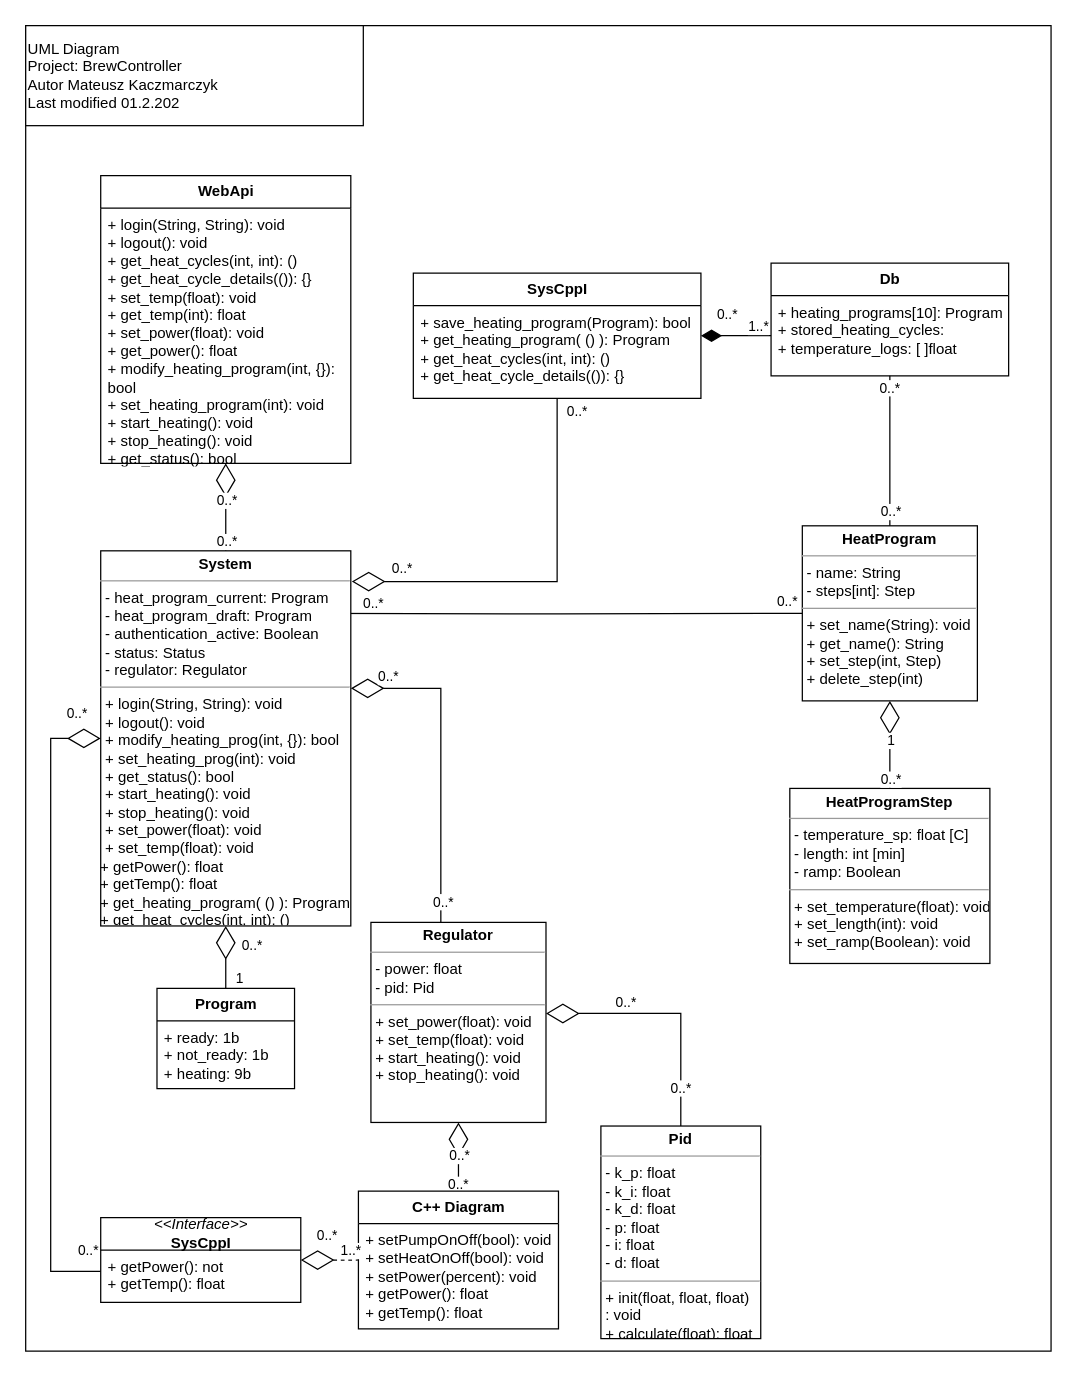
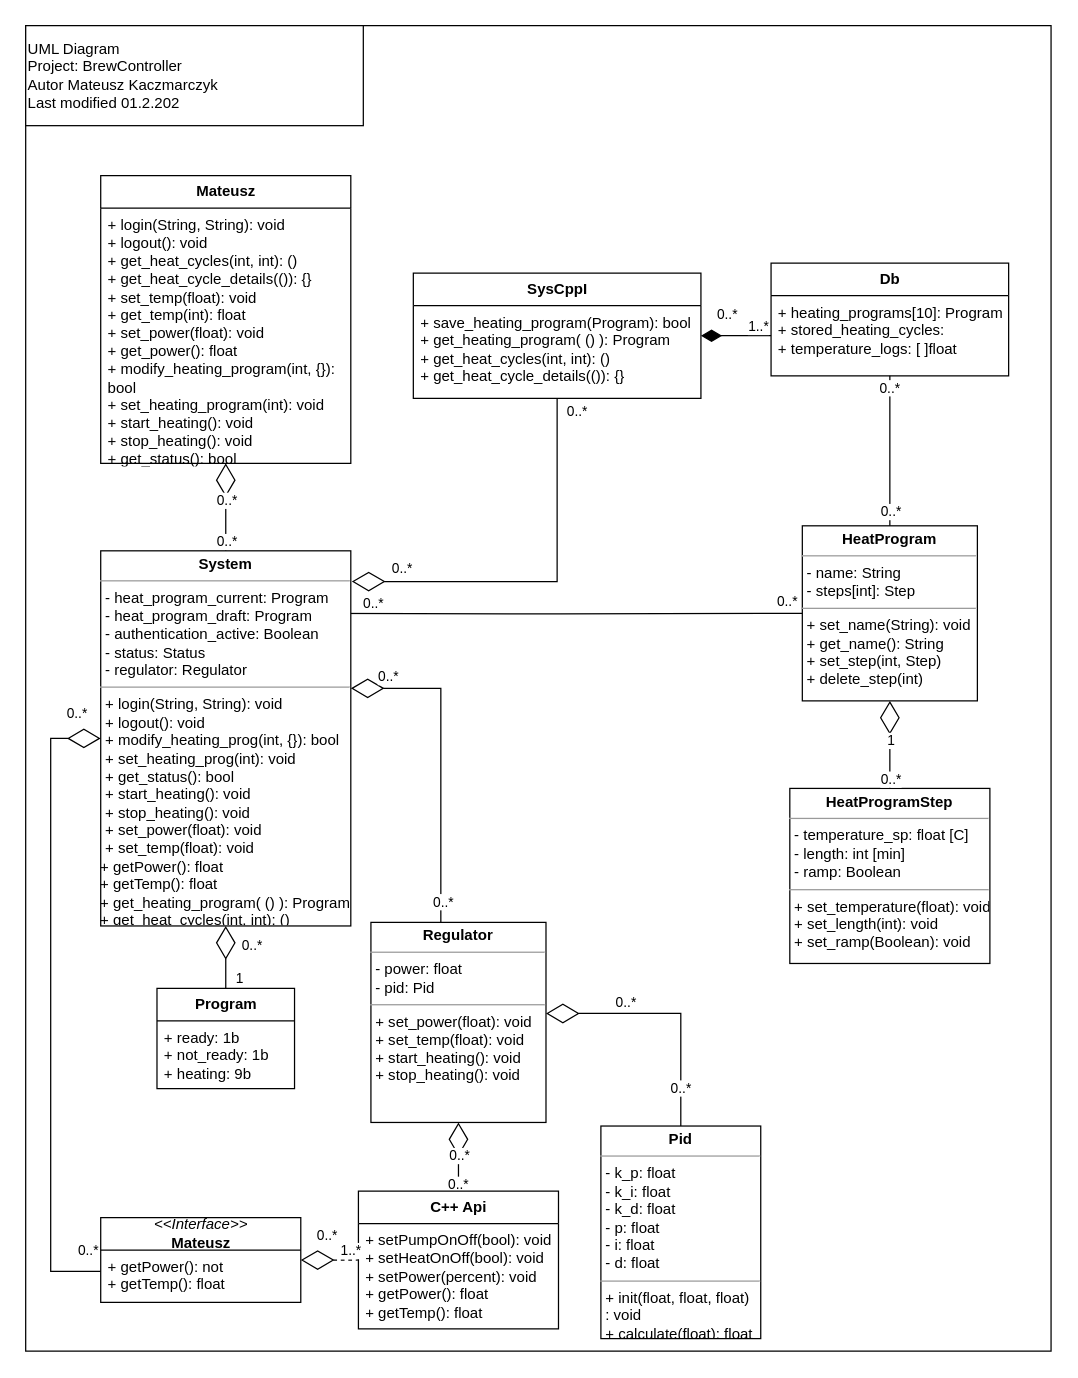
(226, 192) -> (226, 192)
(459, 1207) -> (459, 1207)
(201, 1233) -> (201, 1233)
